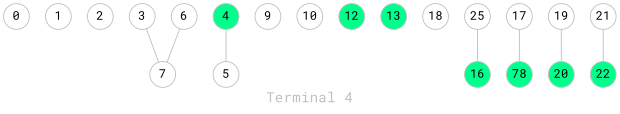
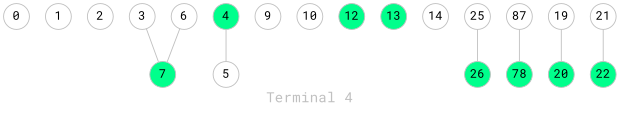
(436, 16) -> (436, 16)
(519, 16) -> (519, 16)
(163, 74) -> (163, 74)
(477, 74) -> (477, 74)
